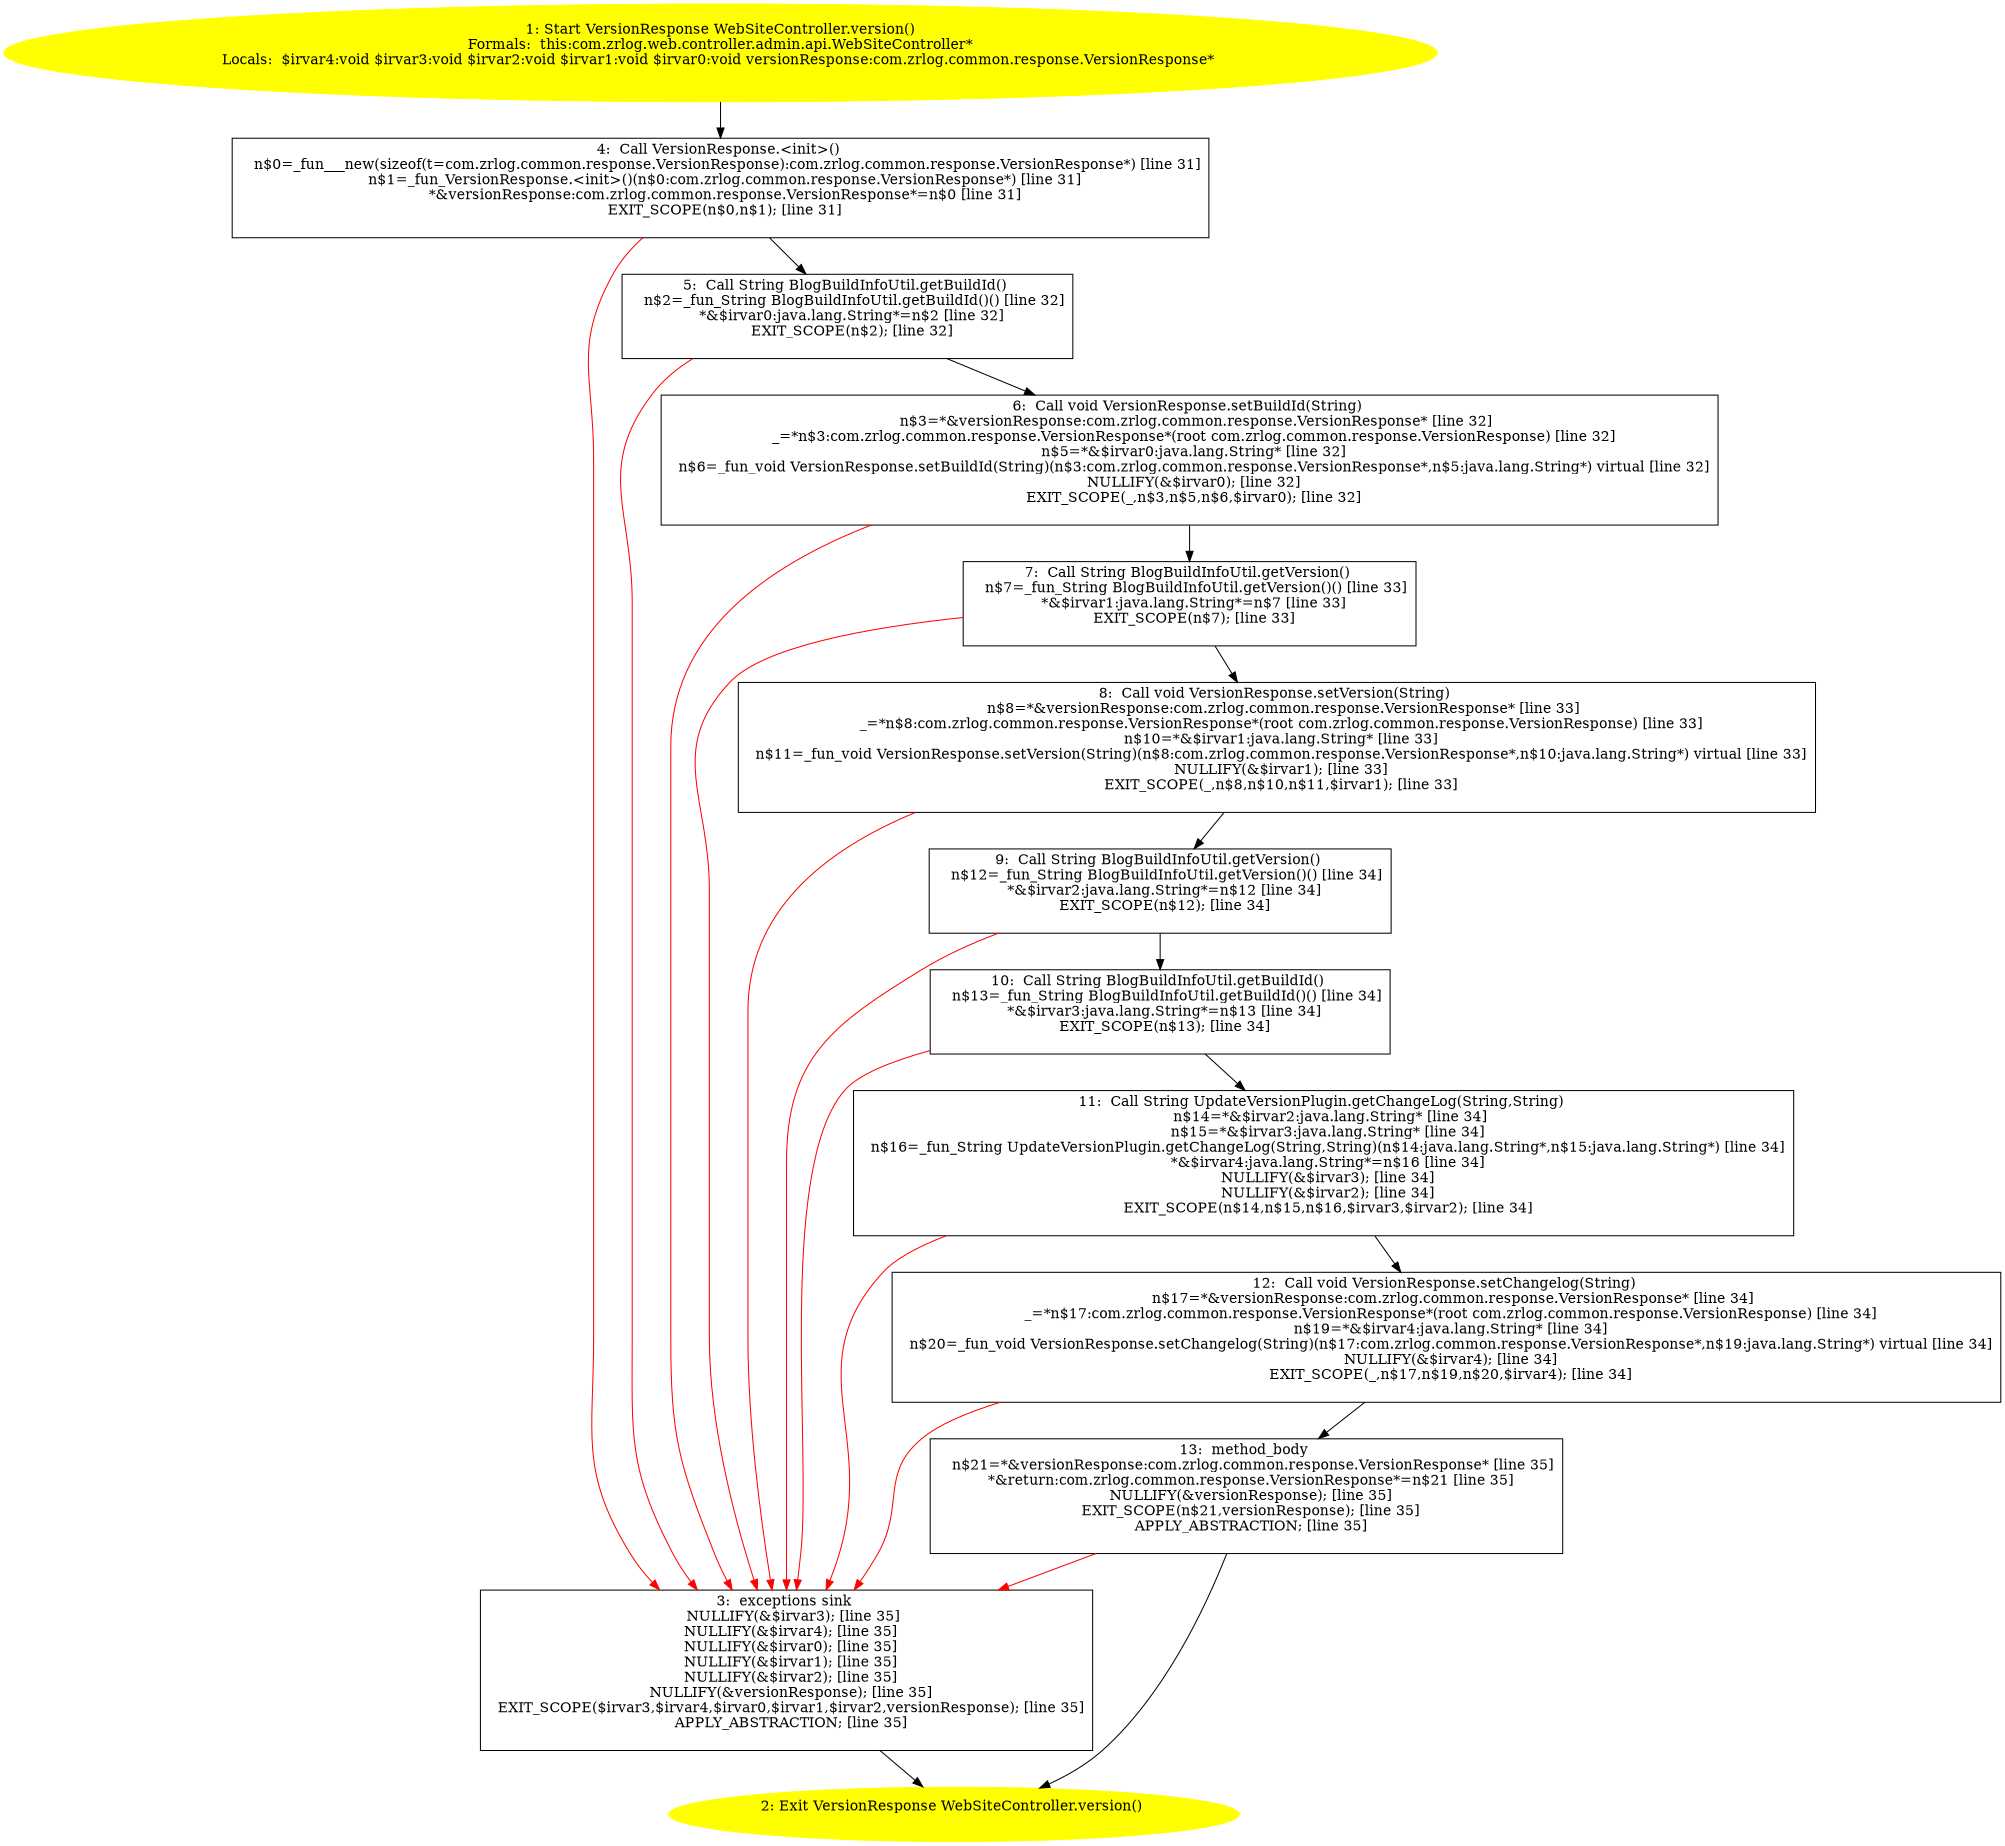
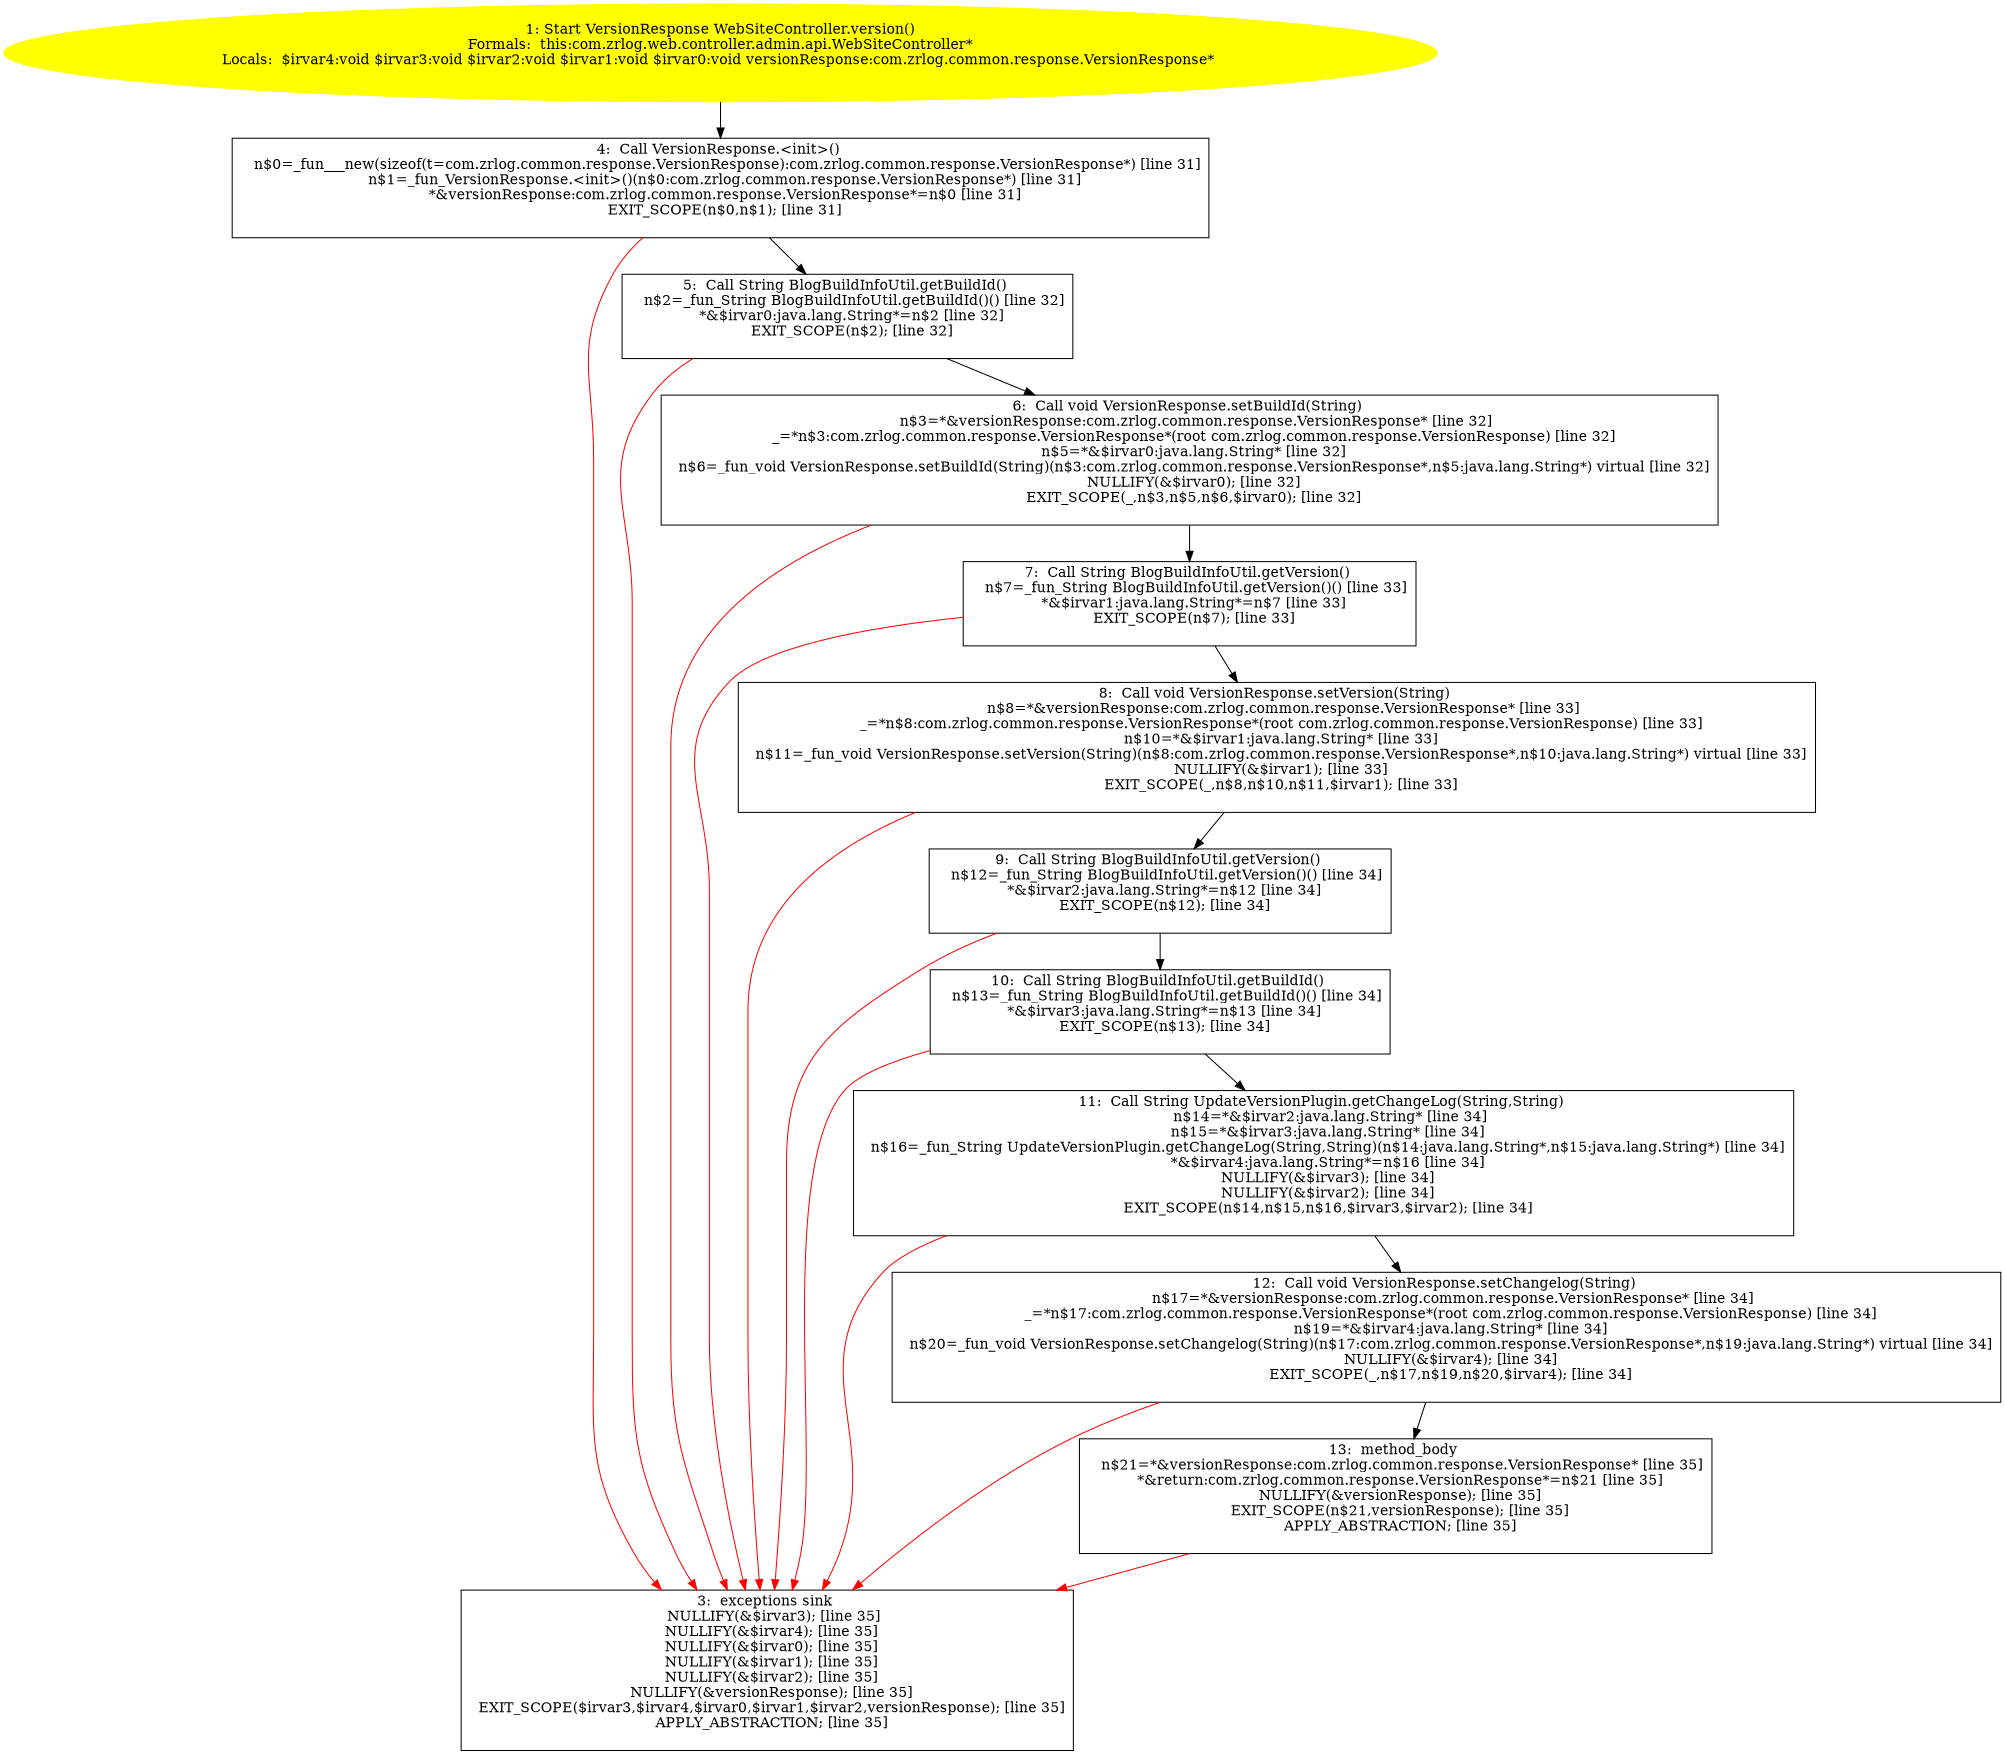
(954, 1814) -> none
